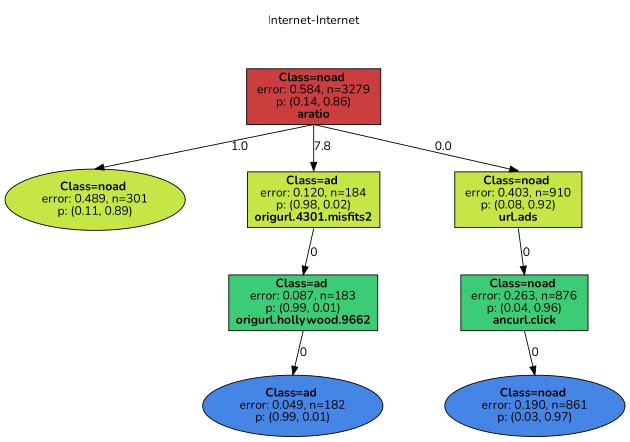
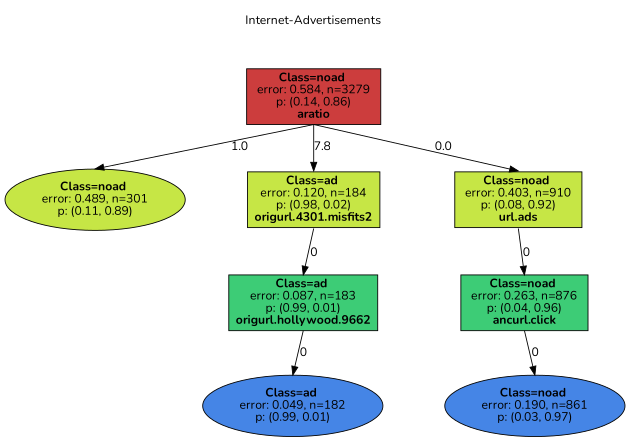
(314, 21) -> (314, 21)
